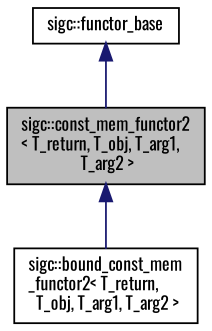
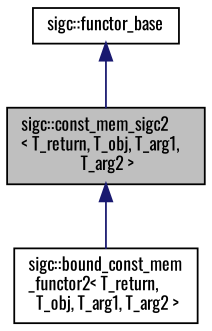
(106, 146) -> (106, 146)
